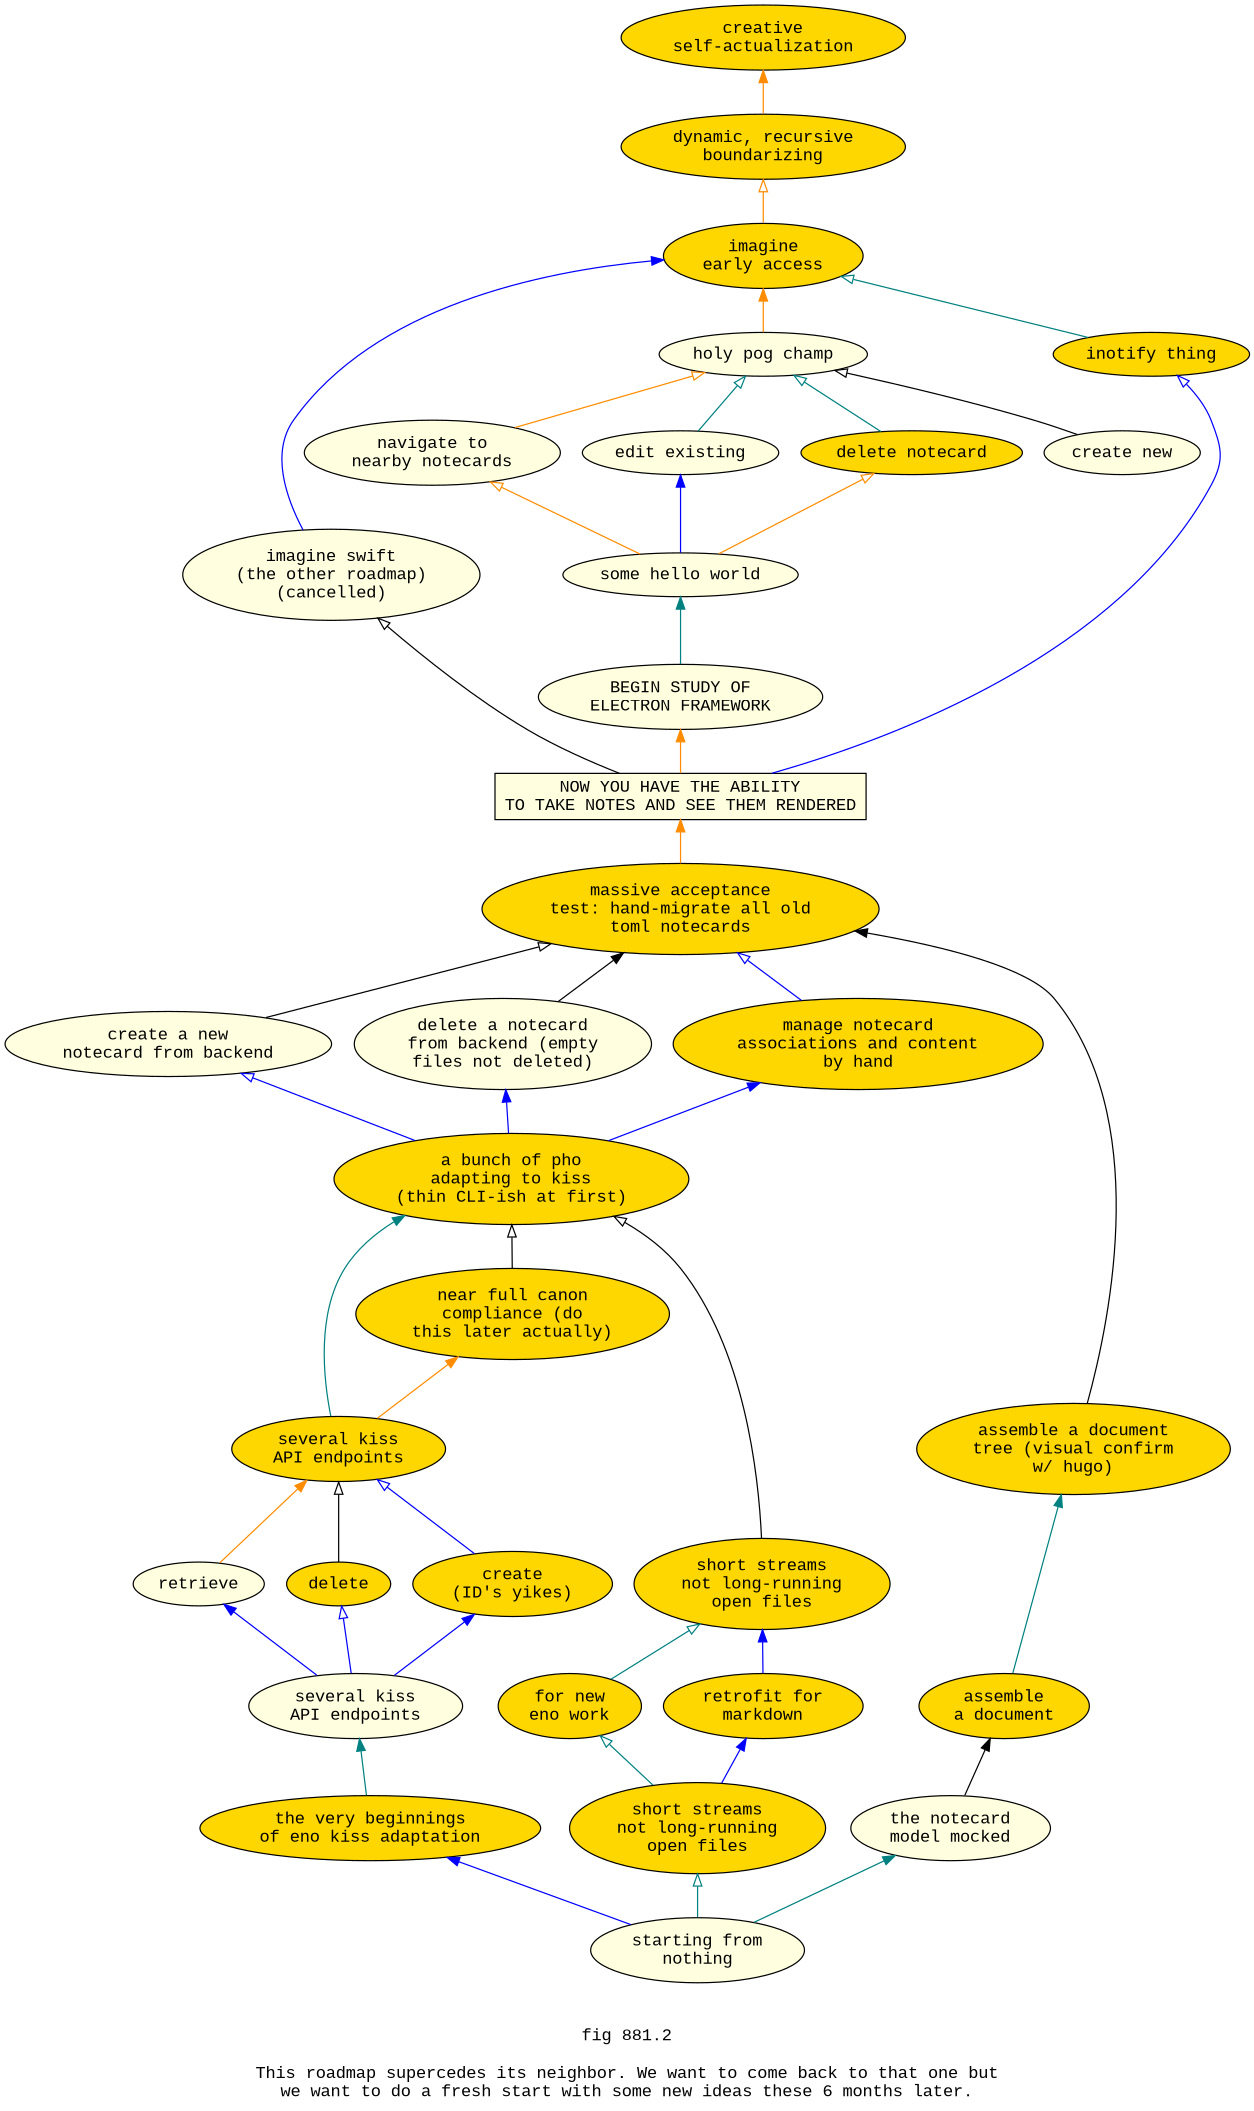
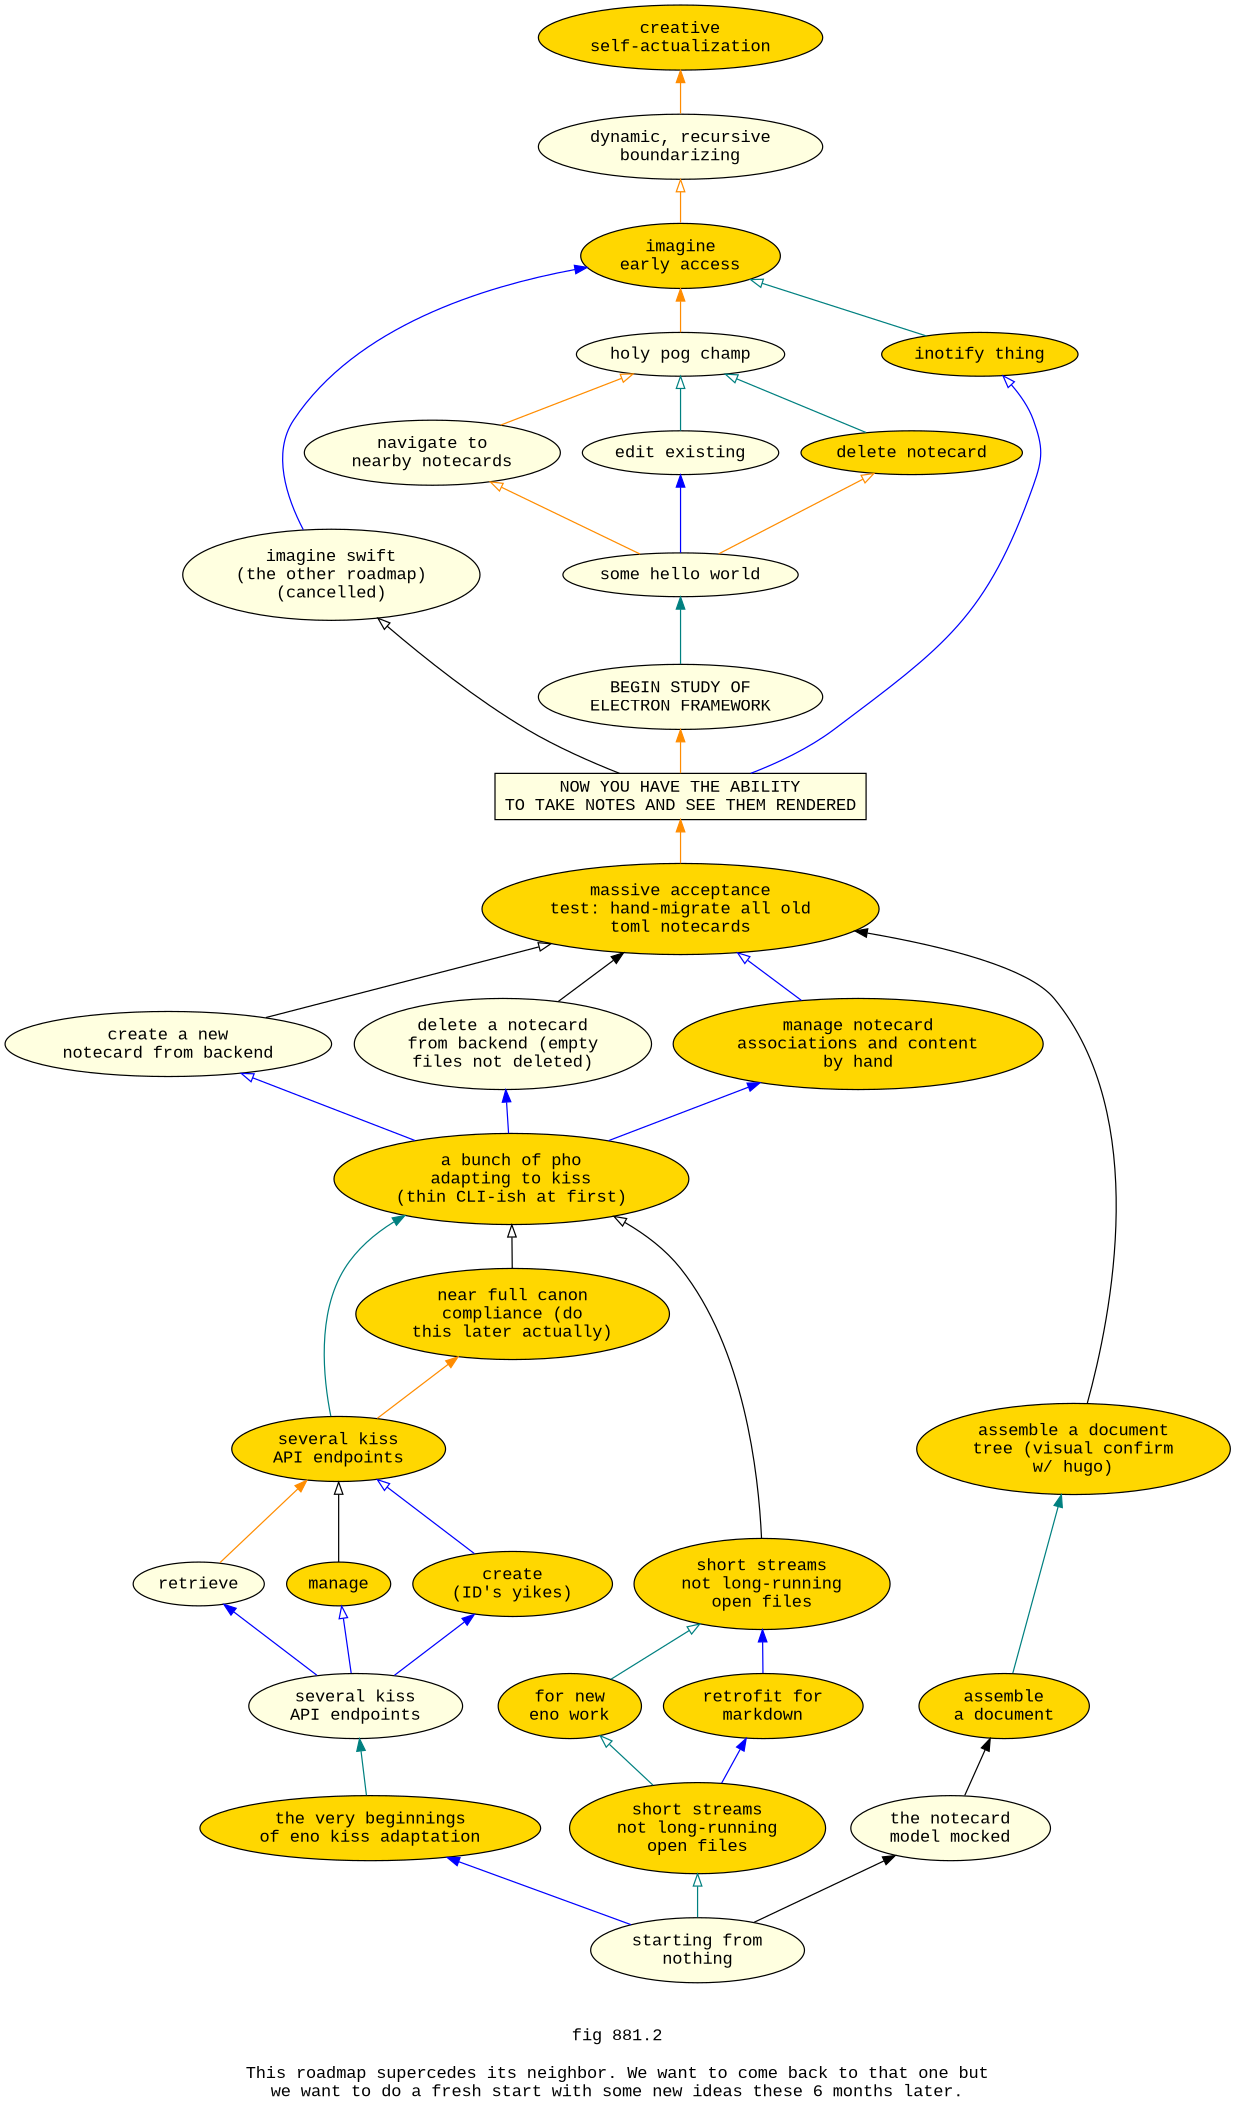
(763, 147) -> (681, 147)
(1122, 453) -> none
(339, 1584) -> (339, 1584)
(819, 1892) -> (819, 1892)
